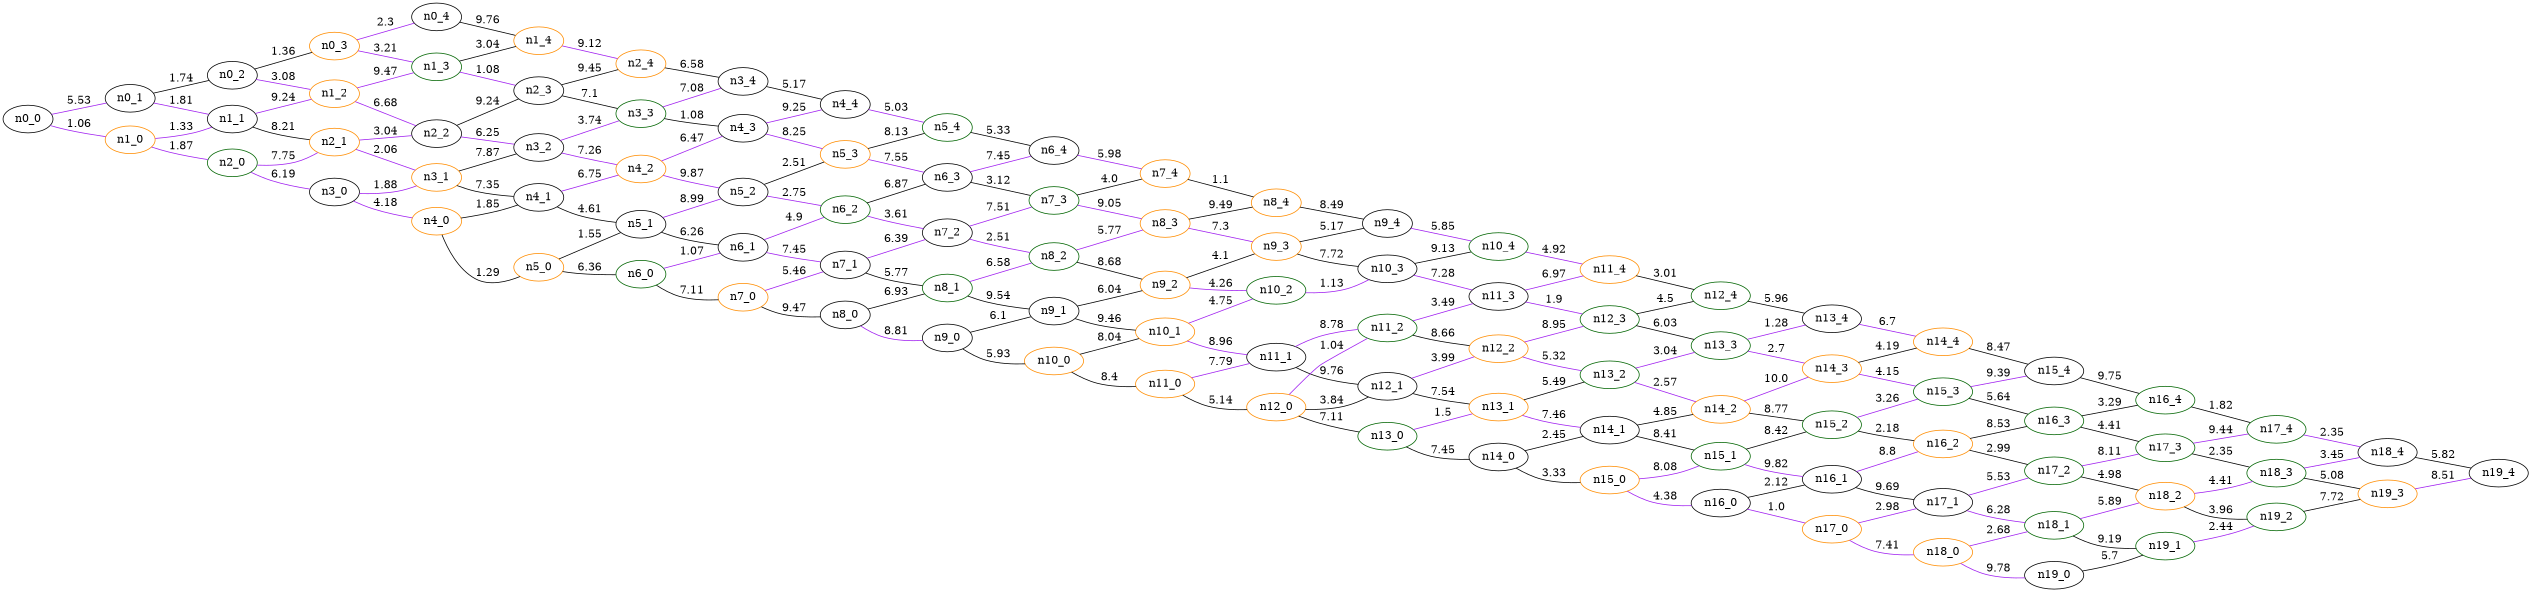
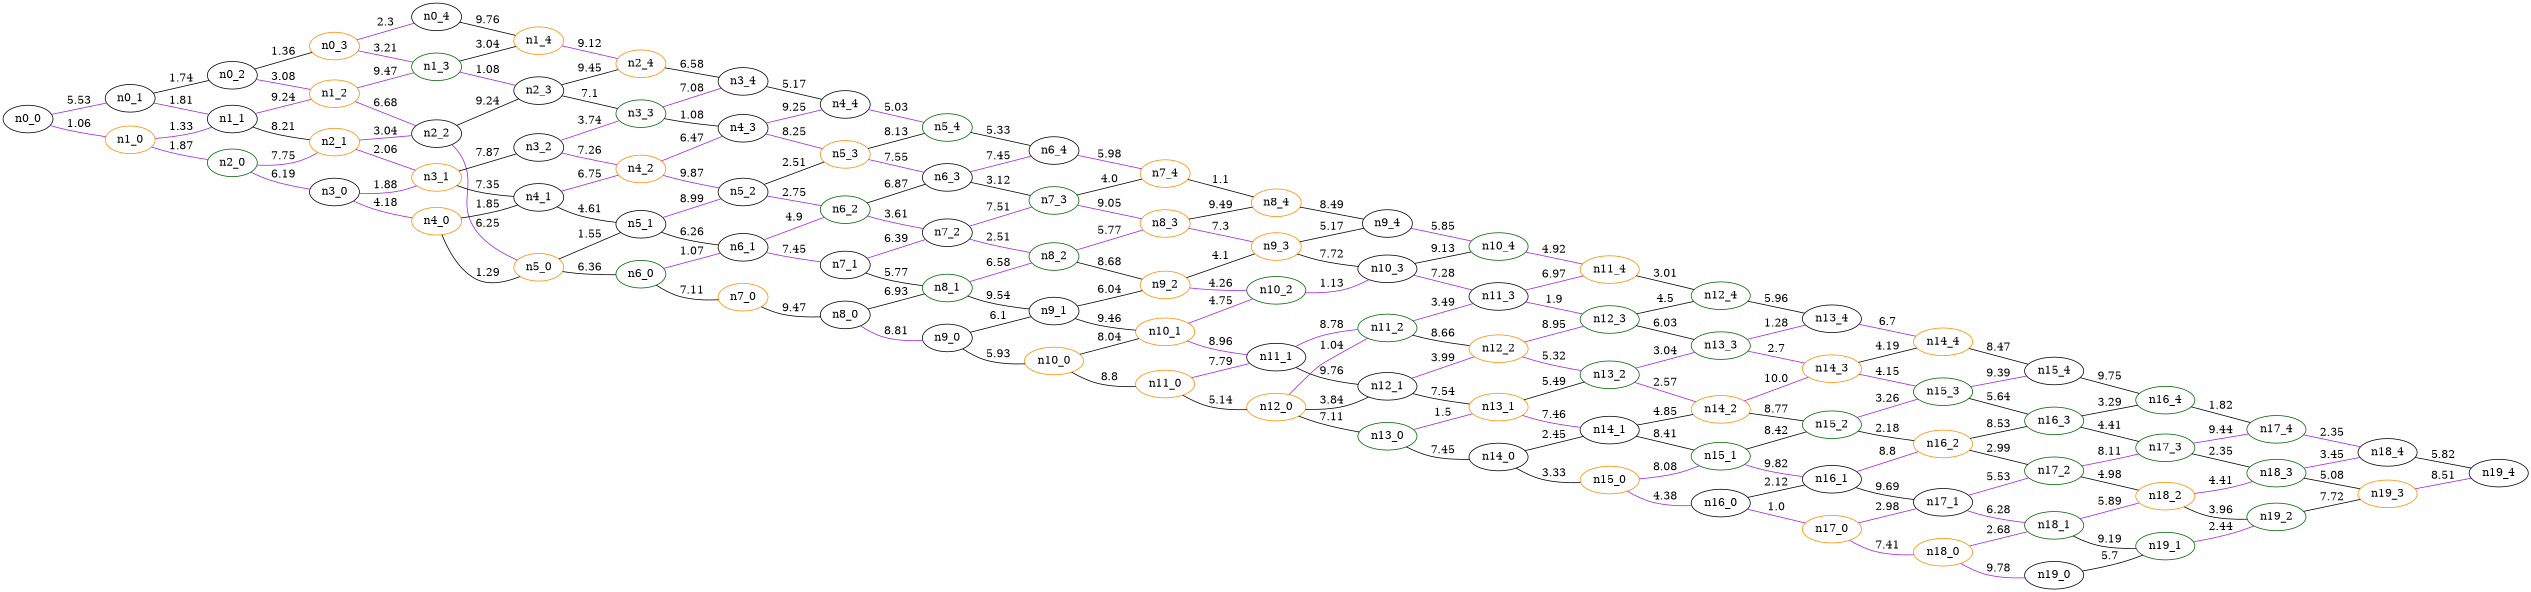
(488, 141) -> (468, 212)
(794, 281) -> none
(1110, 377) -> (1110, 377)
